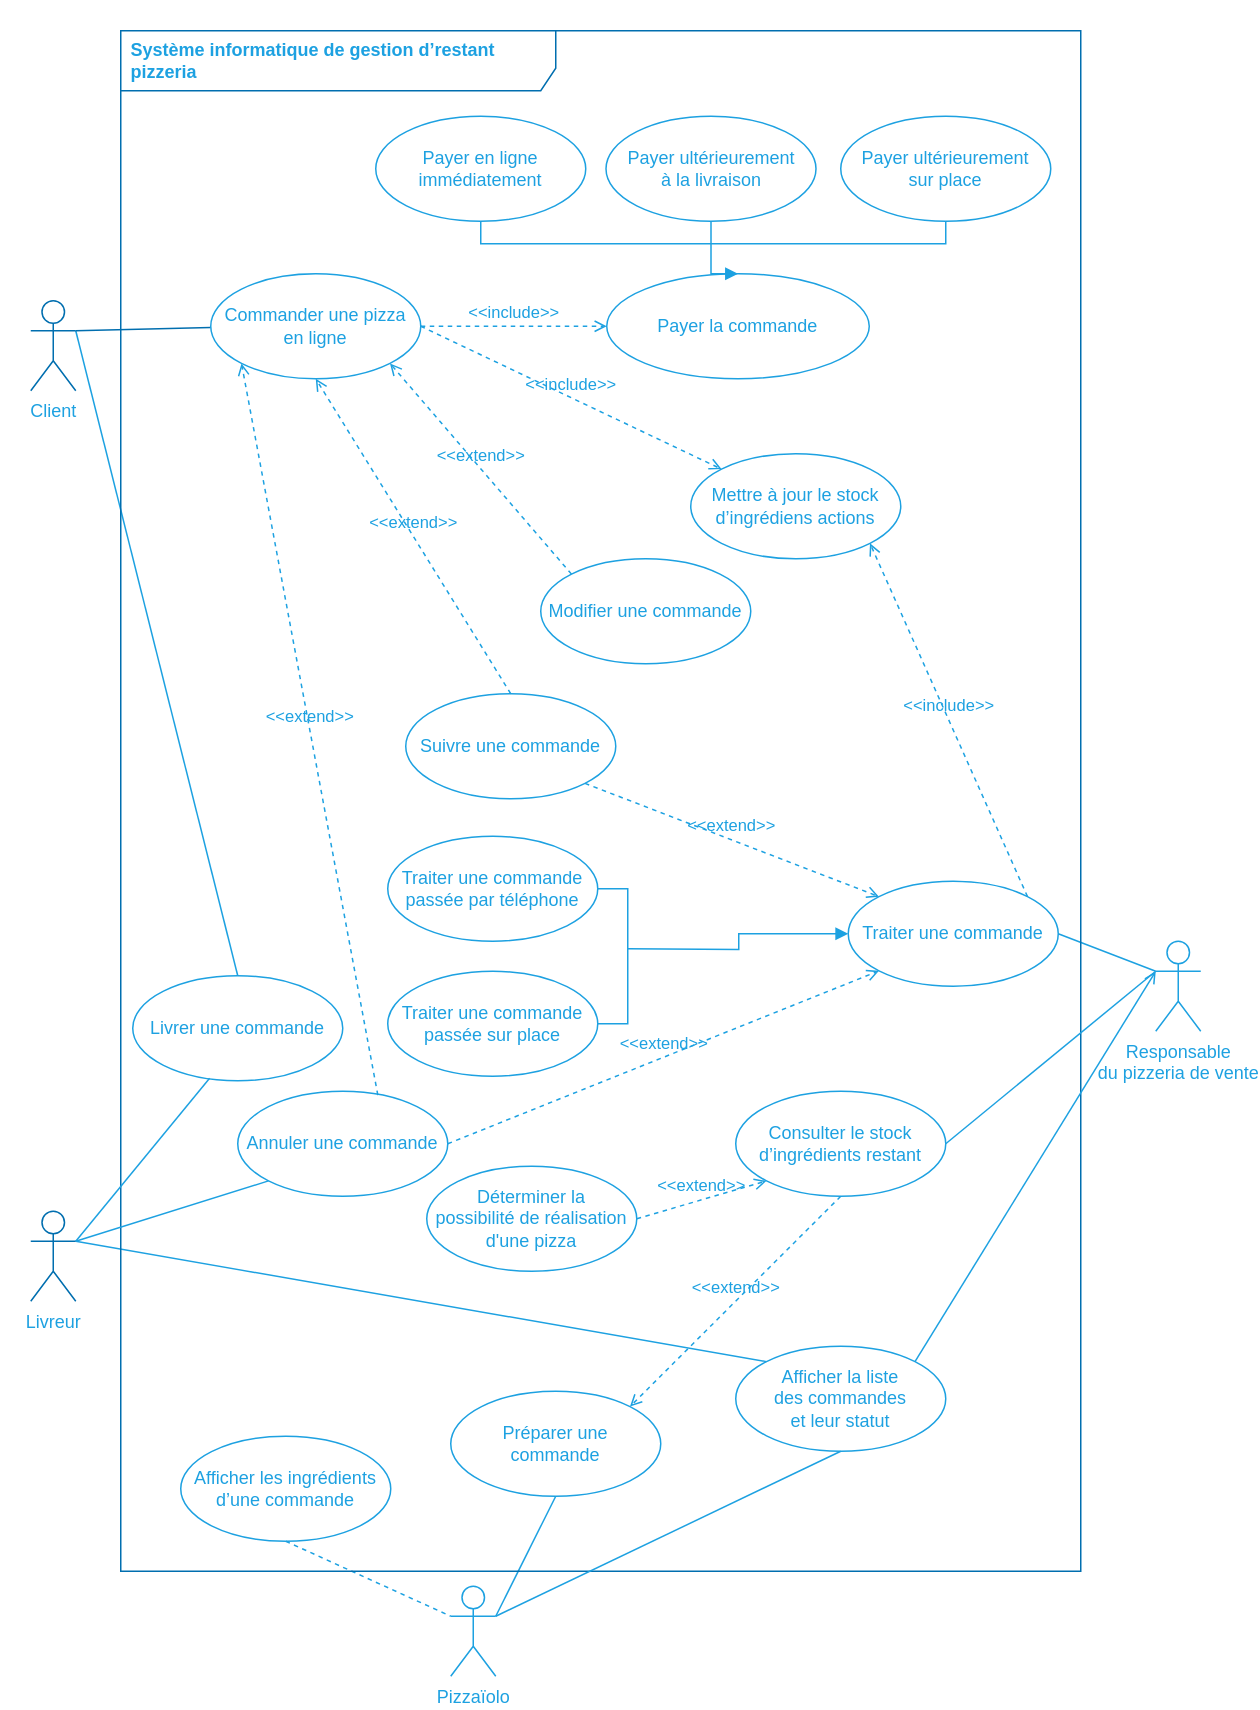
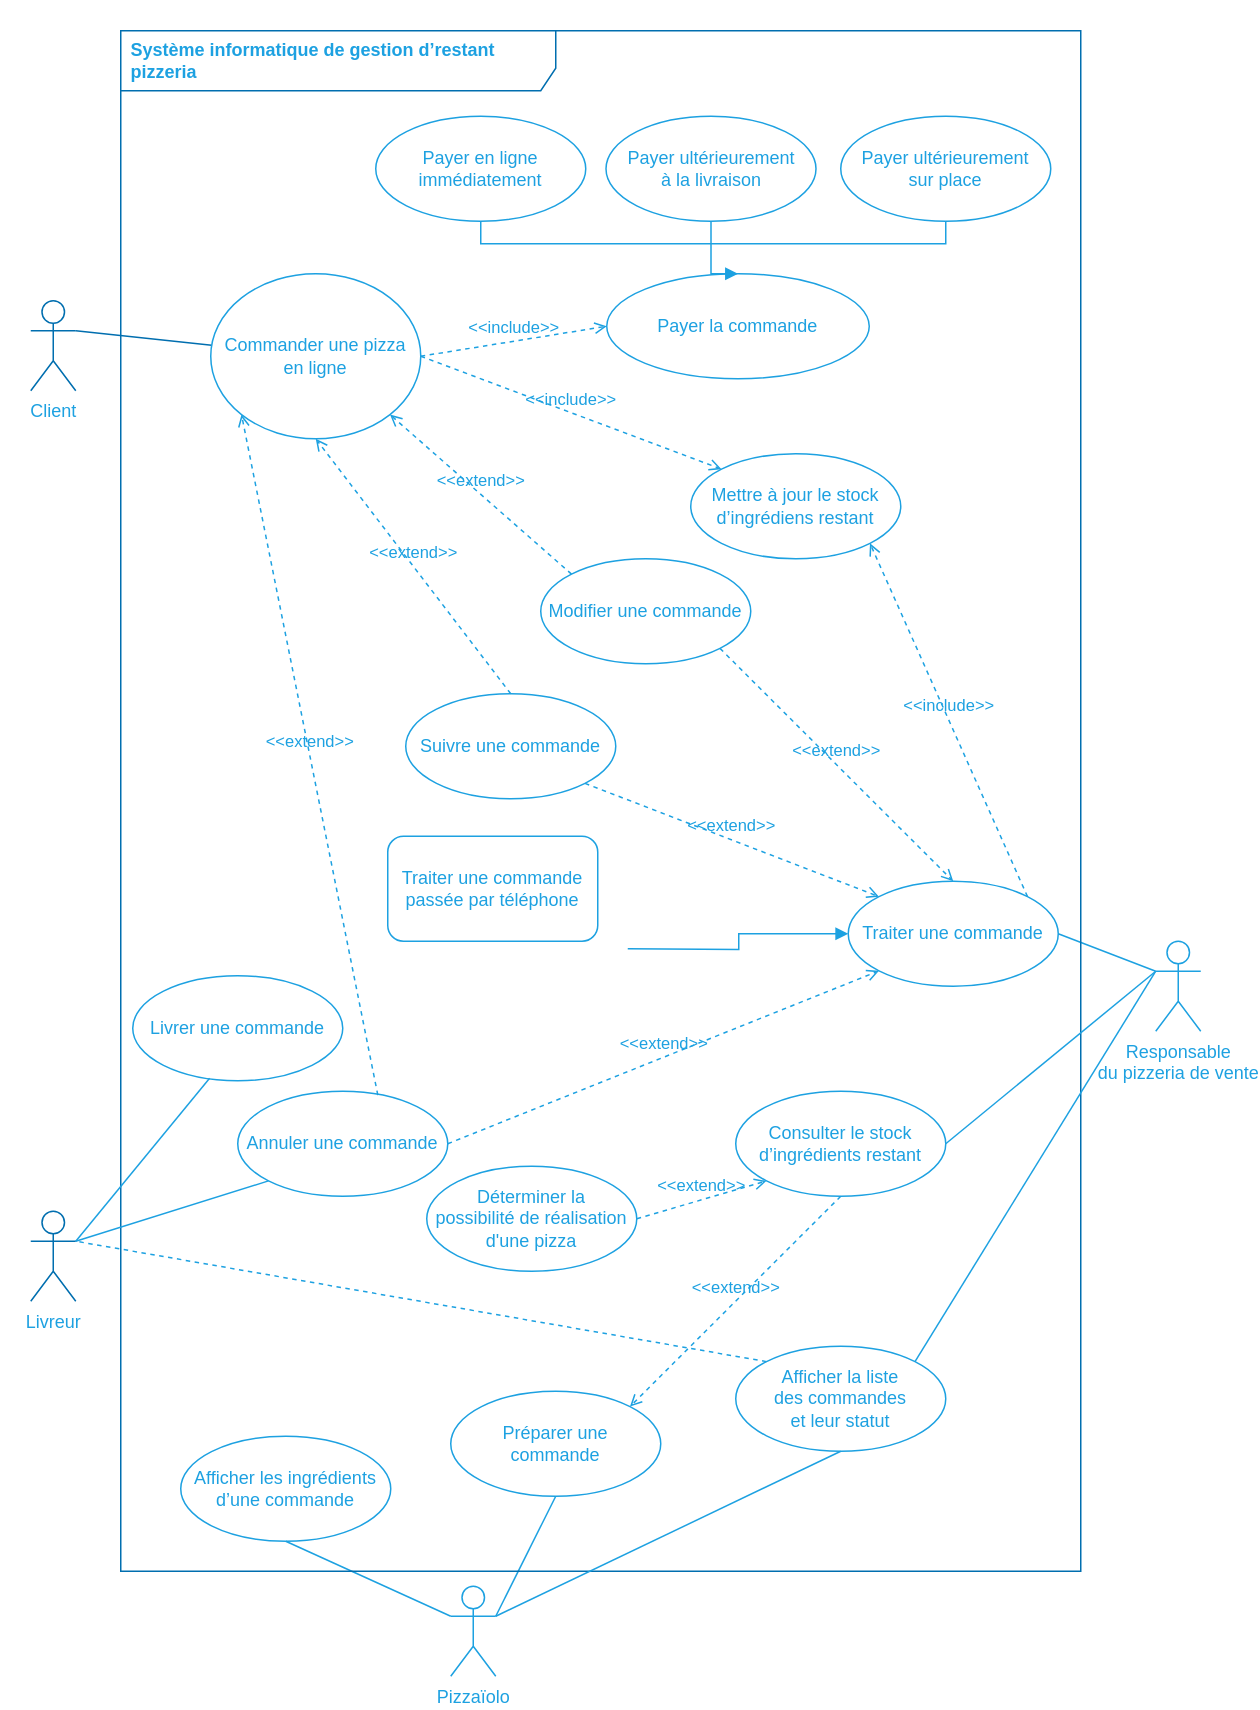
(316, 326) -> (316, 356)
(796, 506) -> (796, 506)
(157, 655) -> none
none -> (835, 764)
(493, 889) -> (493, 889)
(628, 956) -> none
(1152, 977) -> (1152, 978)
(493, 1024) -> none
(421, 1301) -> (421, 1301)
(368, 1579) -> (368, 1579)
